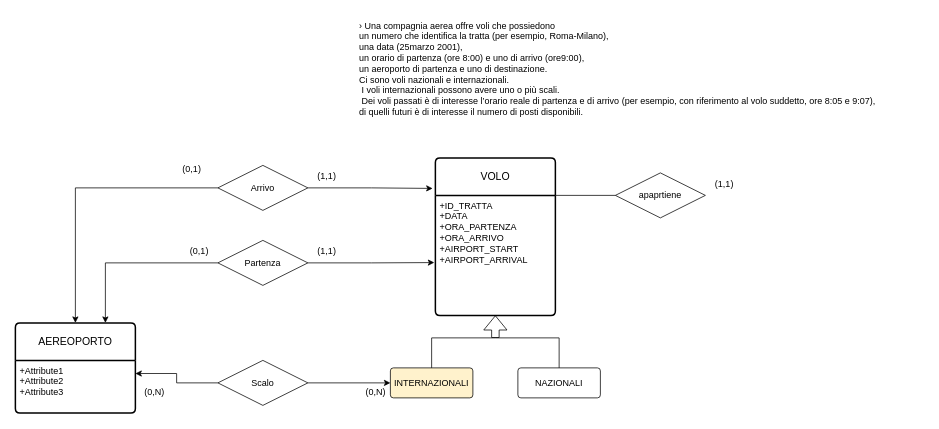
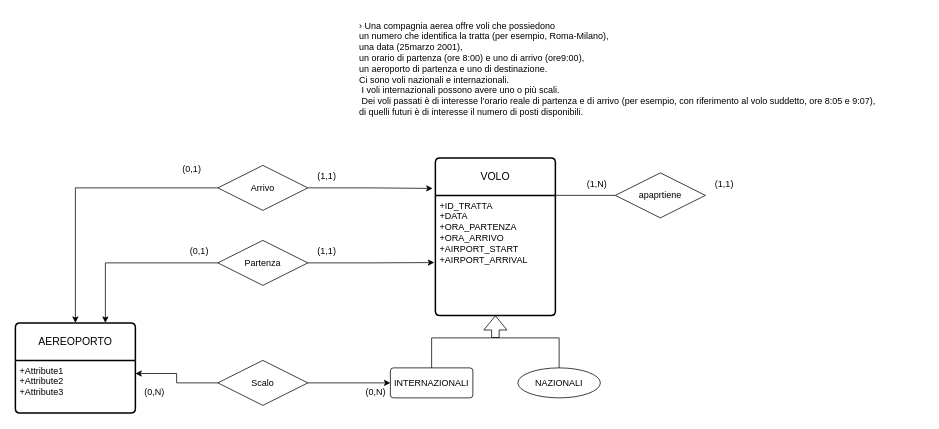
none -> (597, 184)
(432, 383) -> (432, 383)
(559, 383) -> (559, 383)
